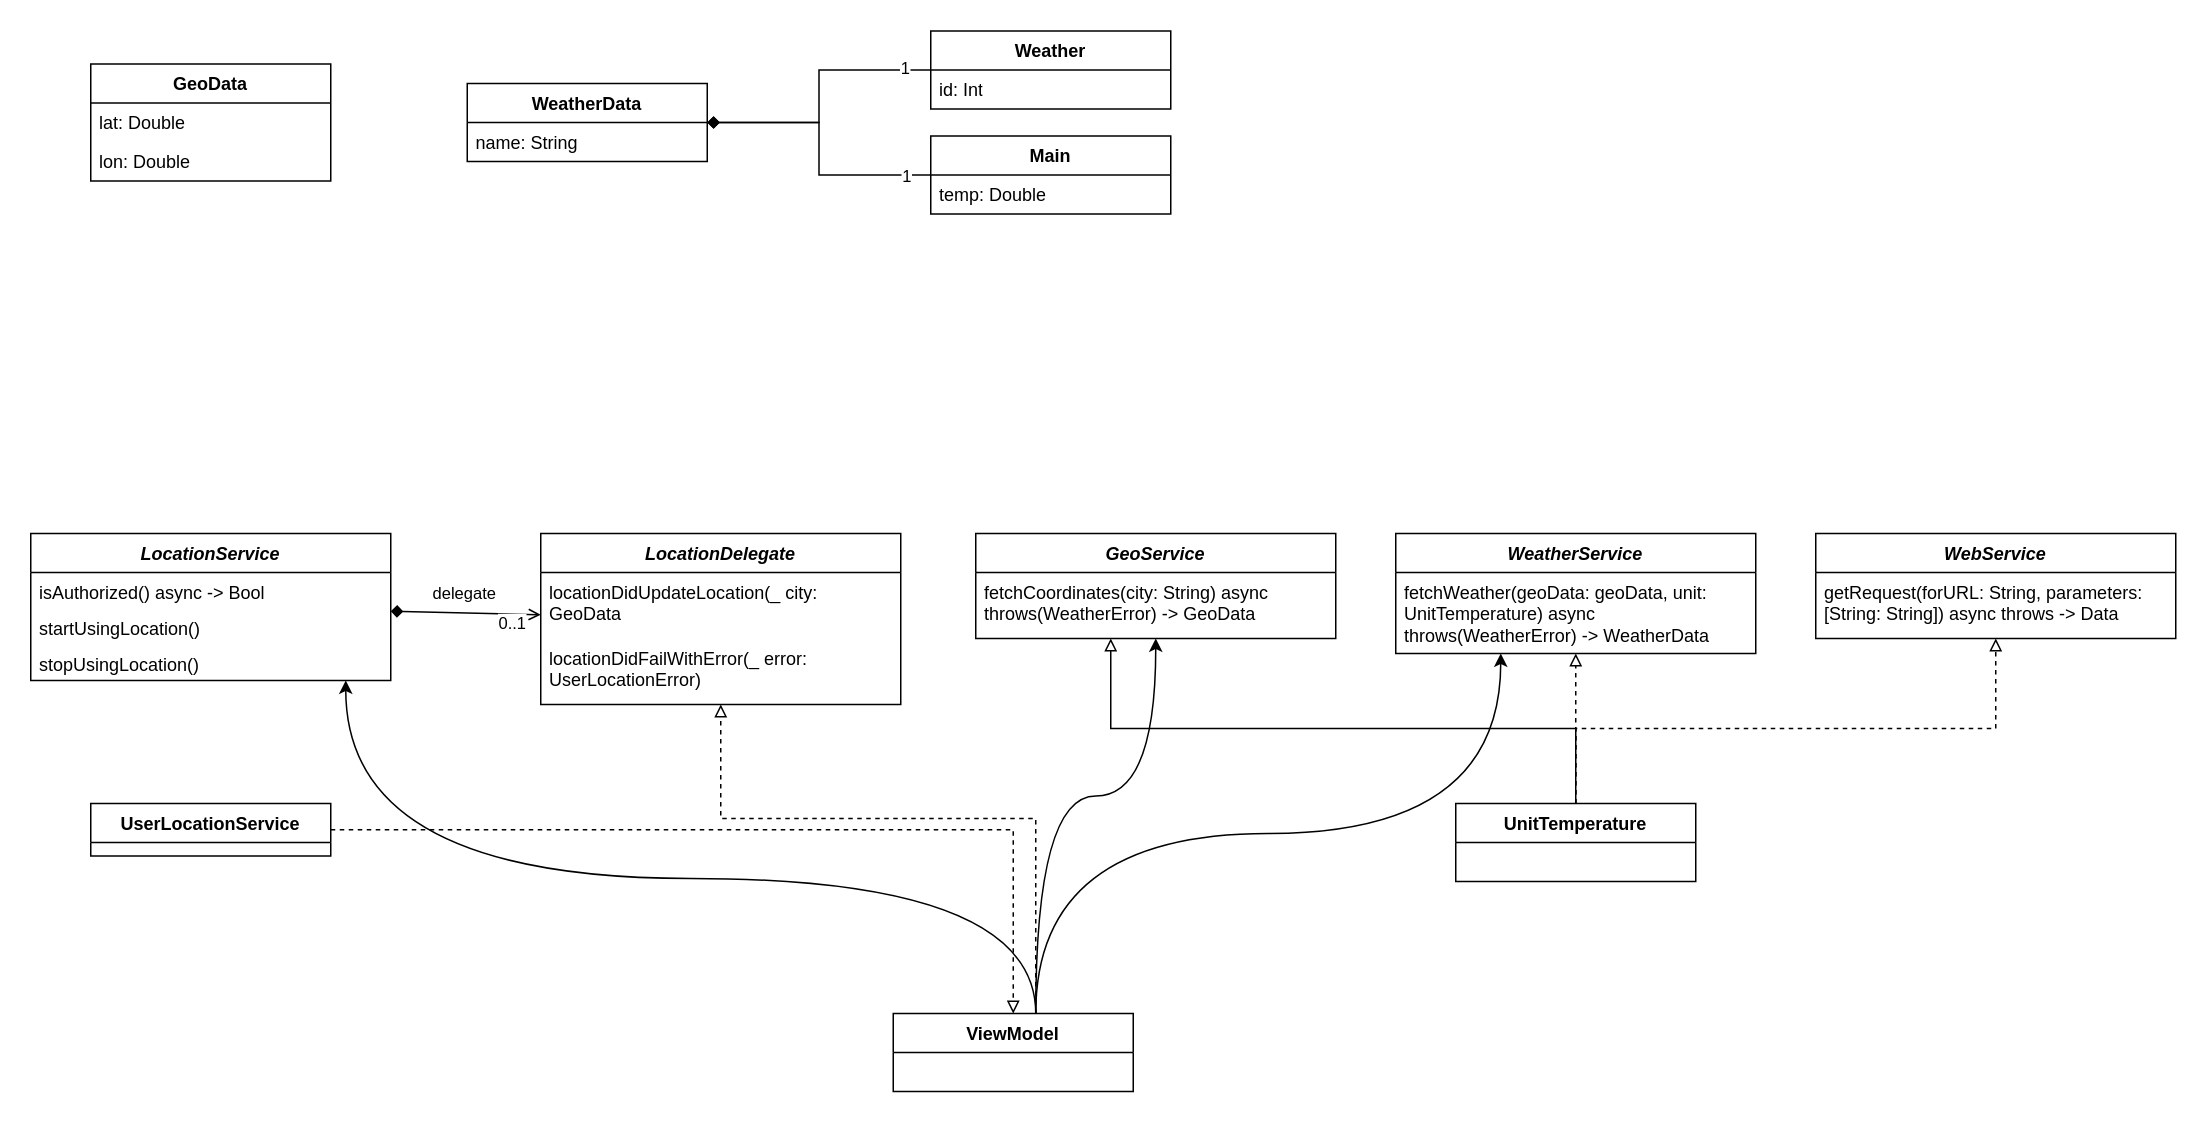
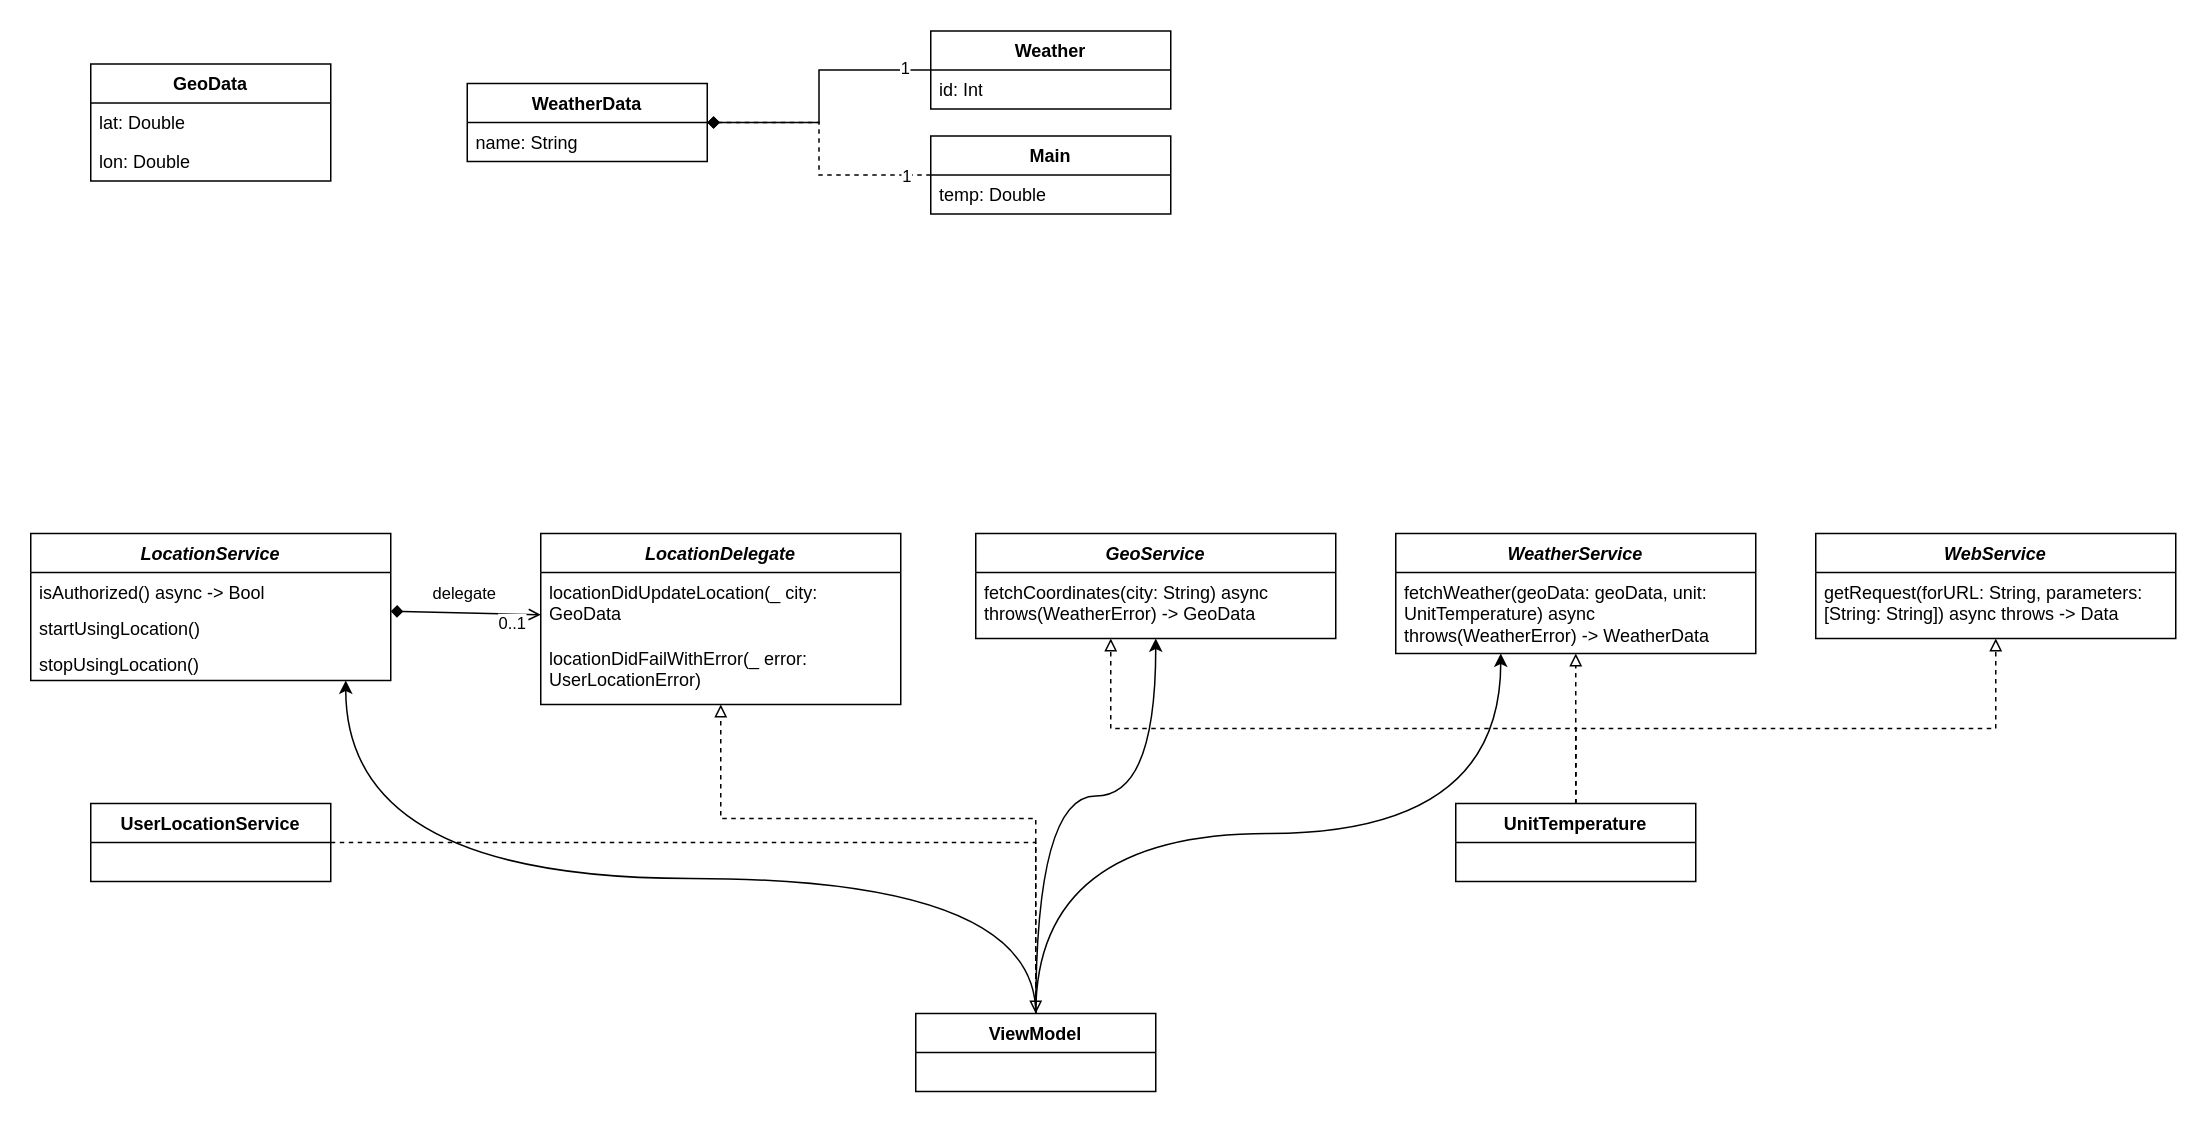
(834, 175) -> (834, 175)
(1307, 728) -> (1307, 728)
(211, 830) -> (211, 842)
(1013, 1052) -> (1036, 1052)
